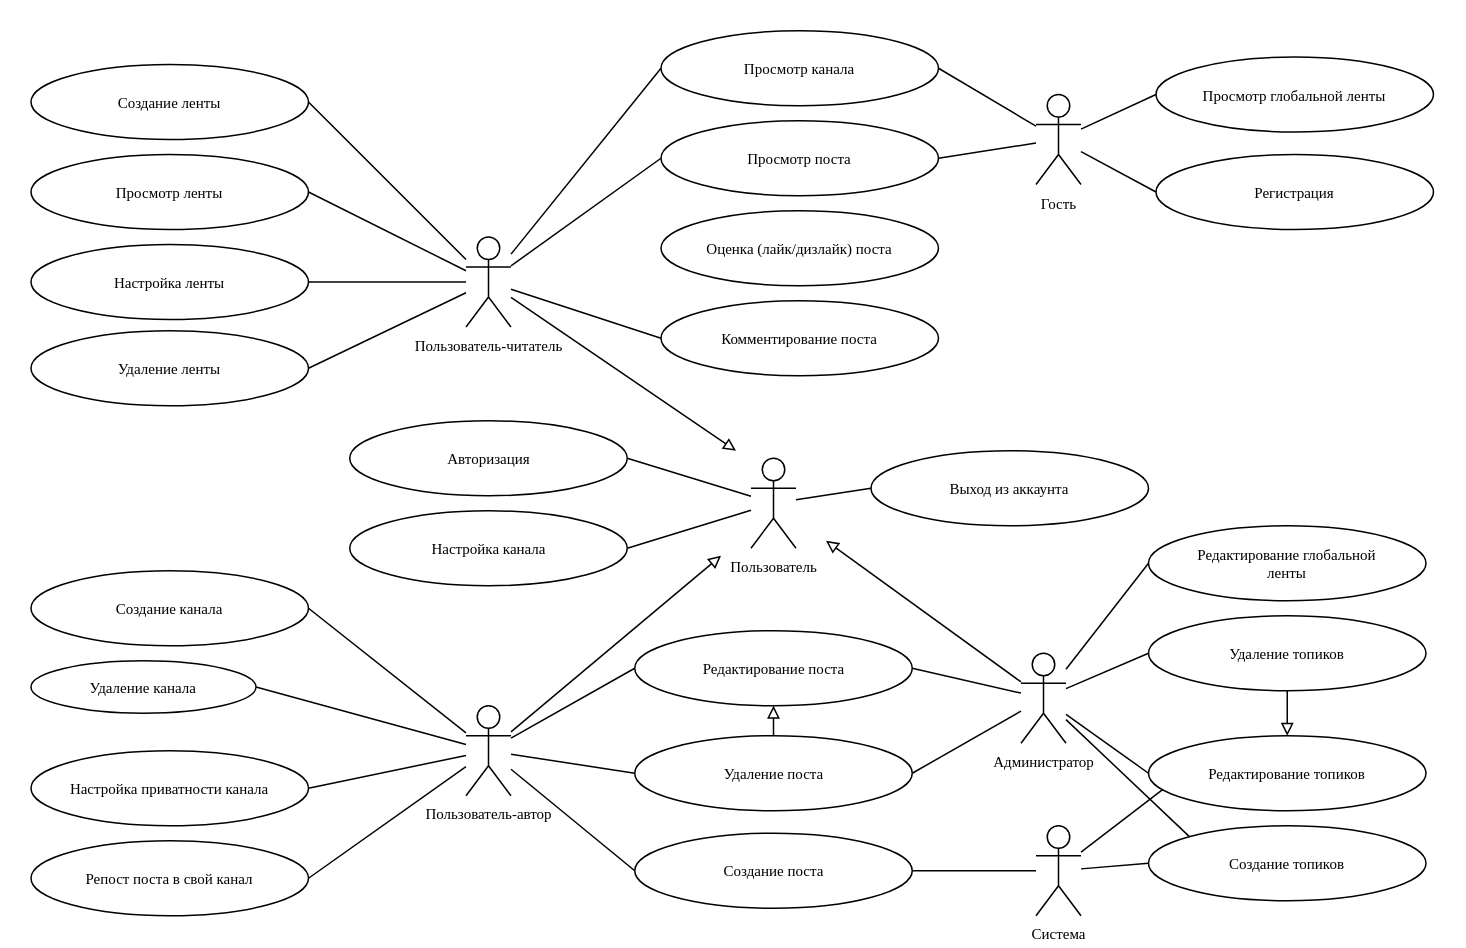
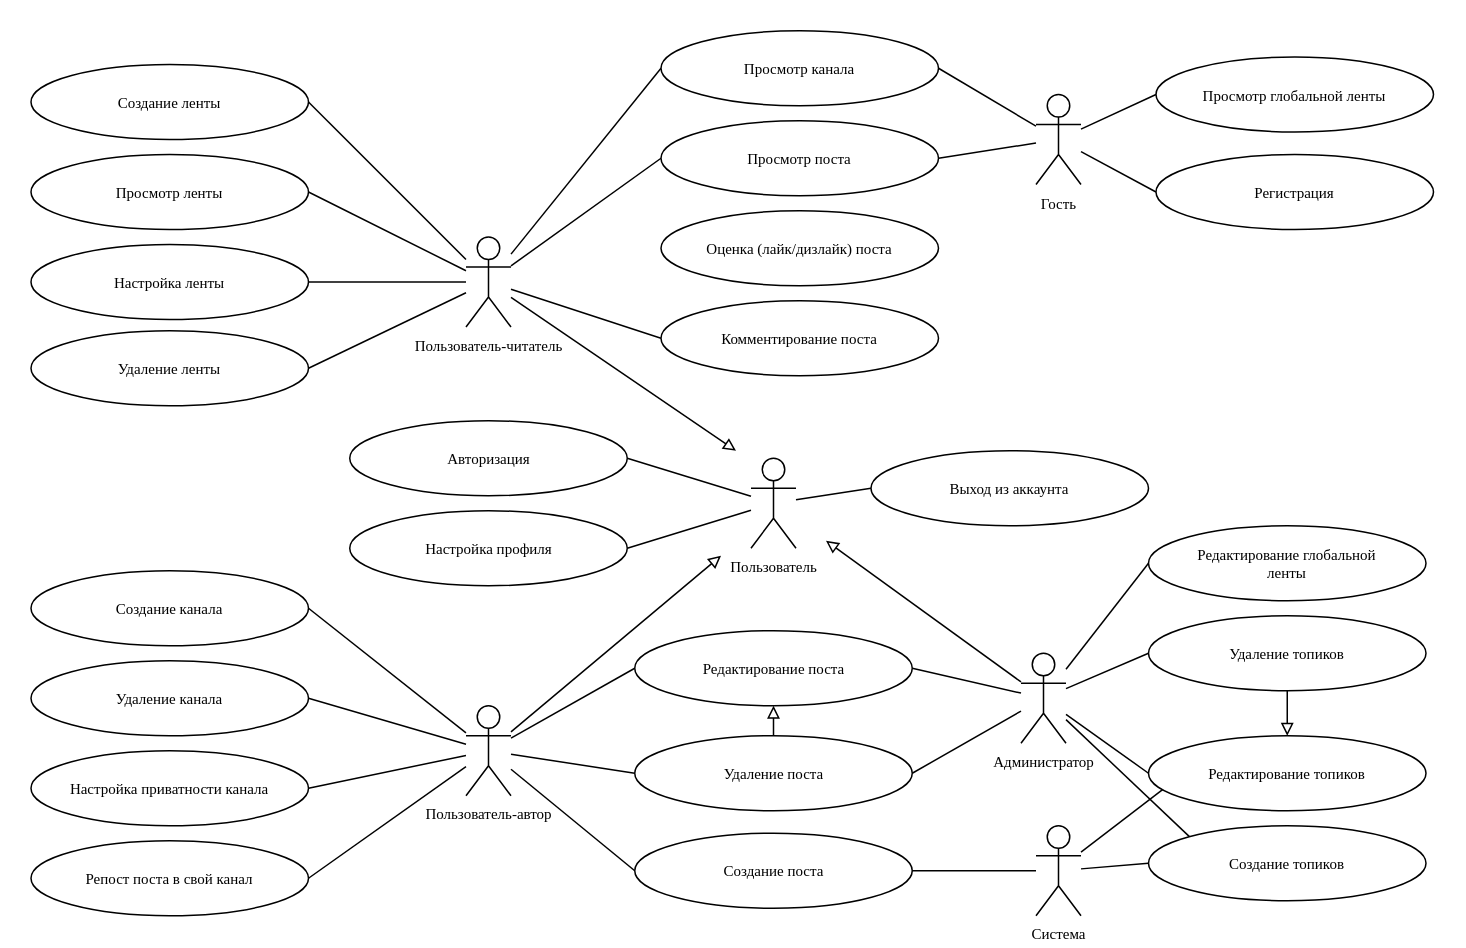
(489, 548) -> (489, 548)
(143, 687) -> (170, 698)
